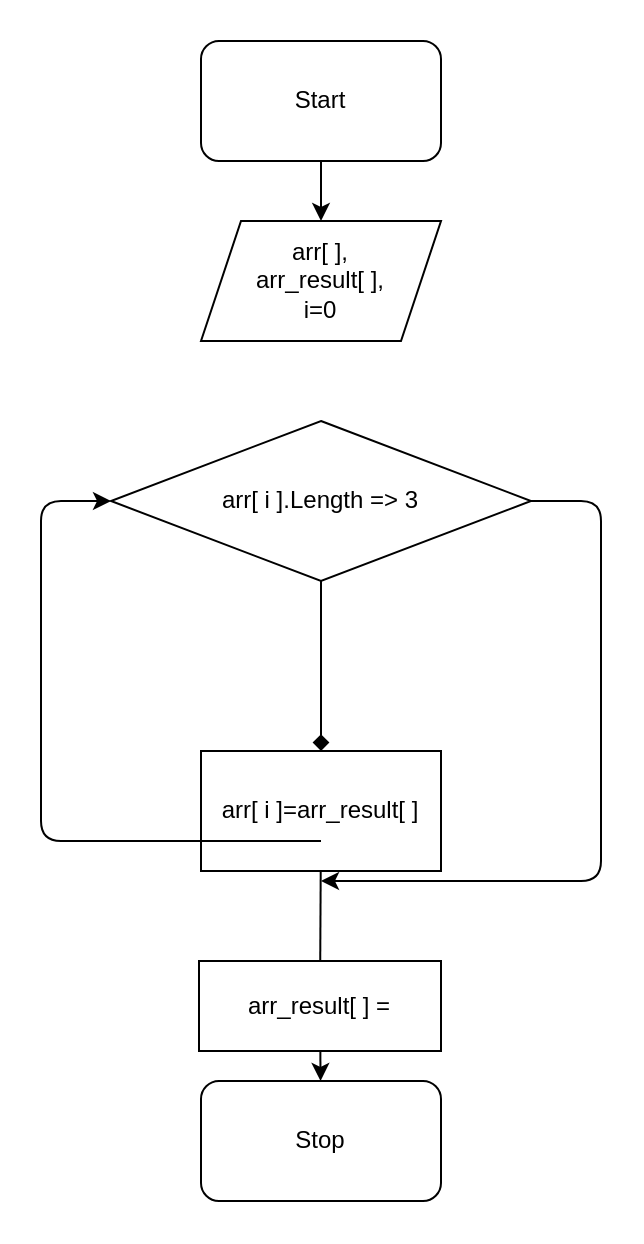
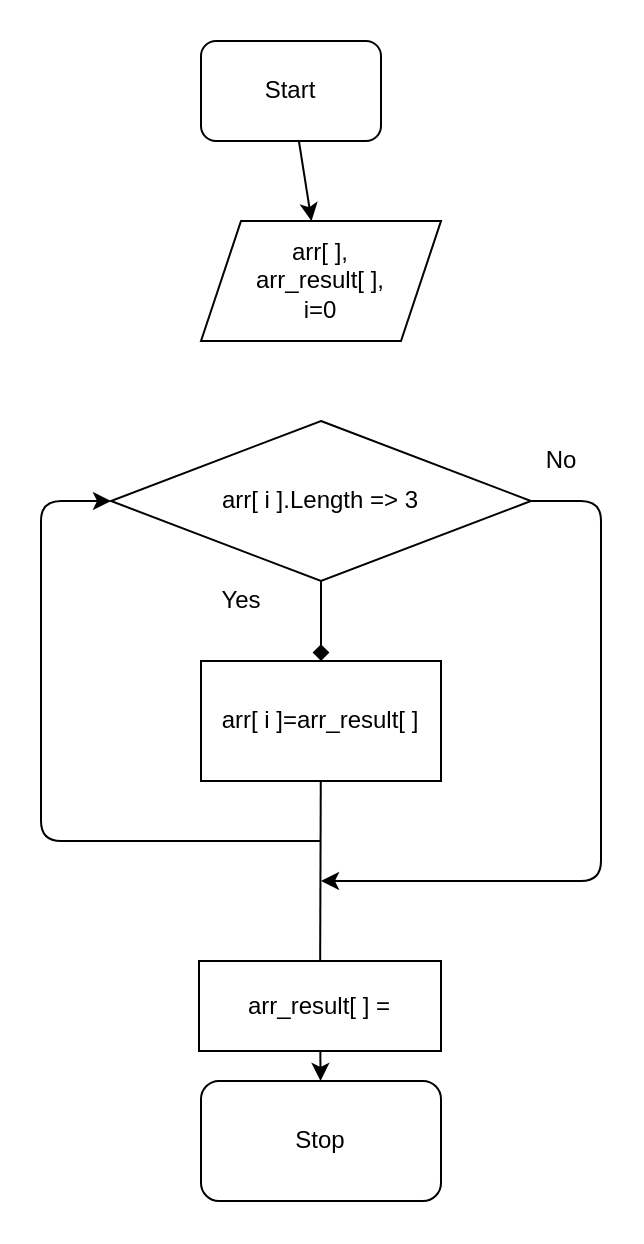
(321, 101) -> (291, 91)
none -> (561, 461)
none -> (241, 601)
(321, 811) -> (321, 721)
